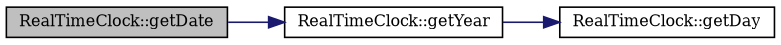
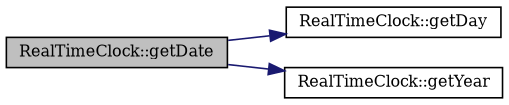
(523, 22) -> (249, 38)
